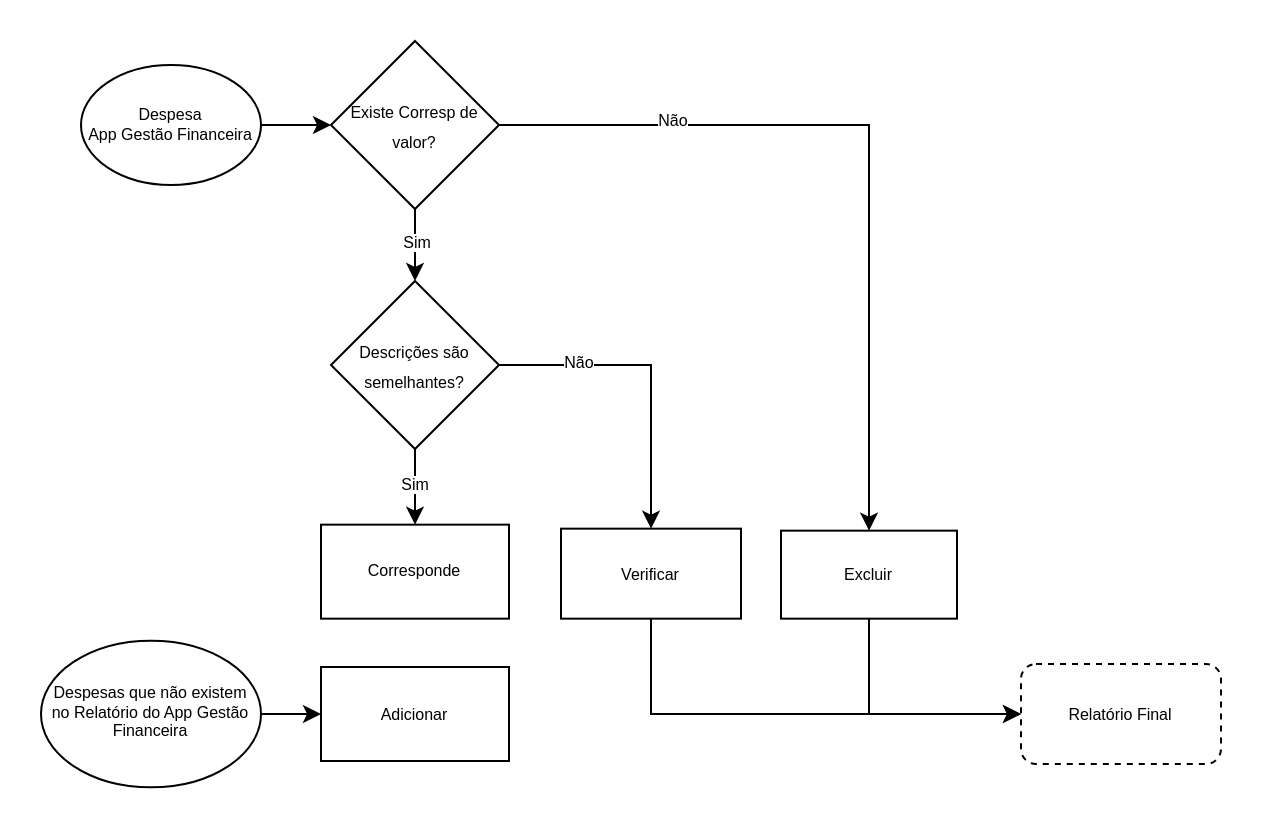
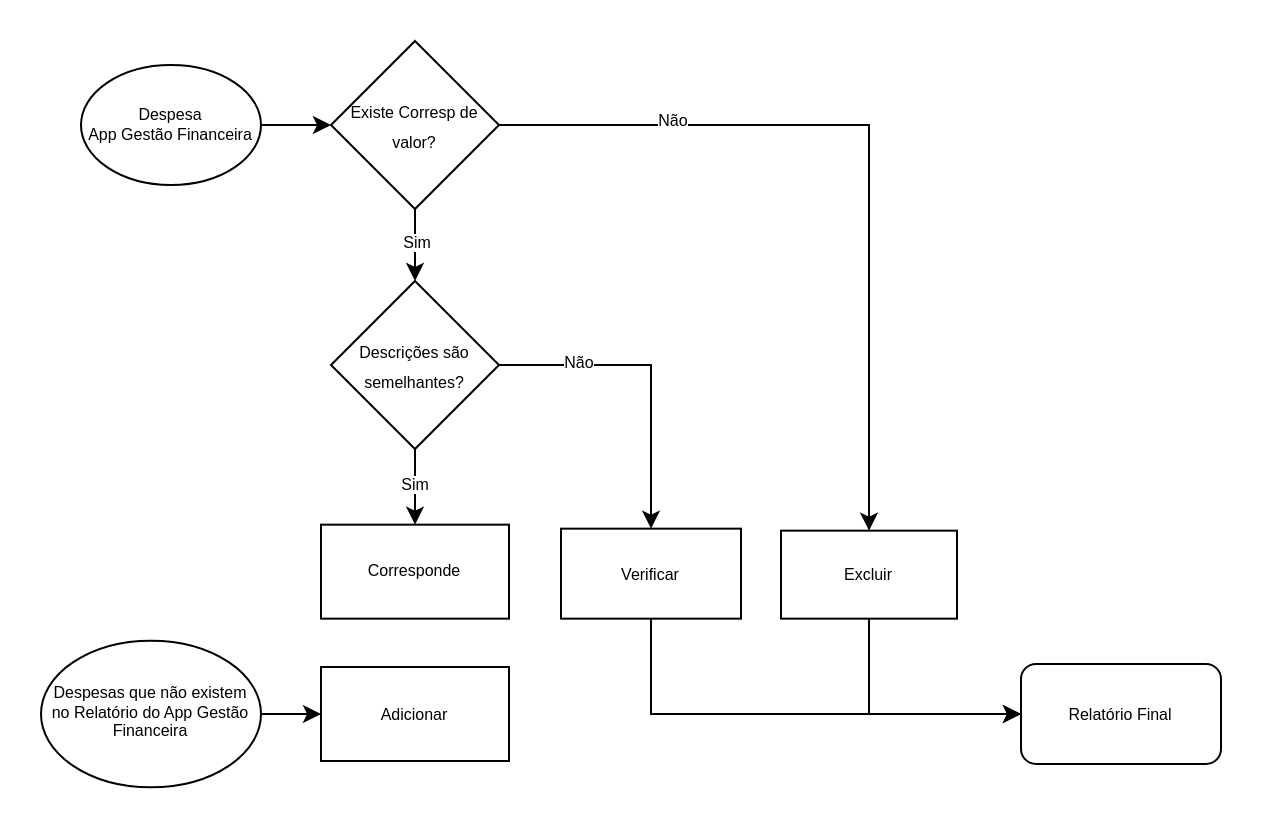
(1121, 714) -> (1121, 714)
